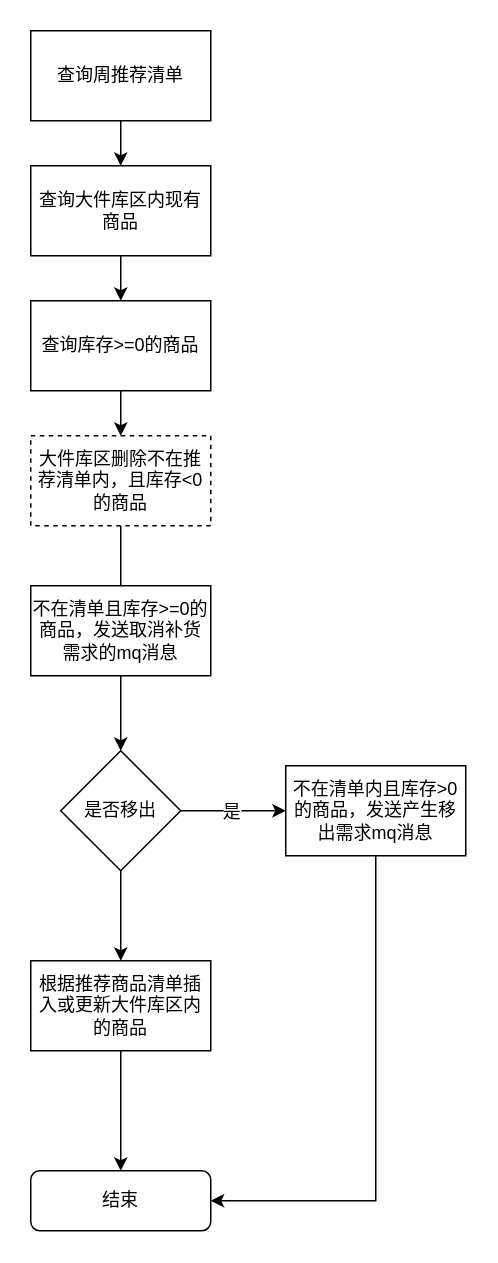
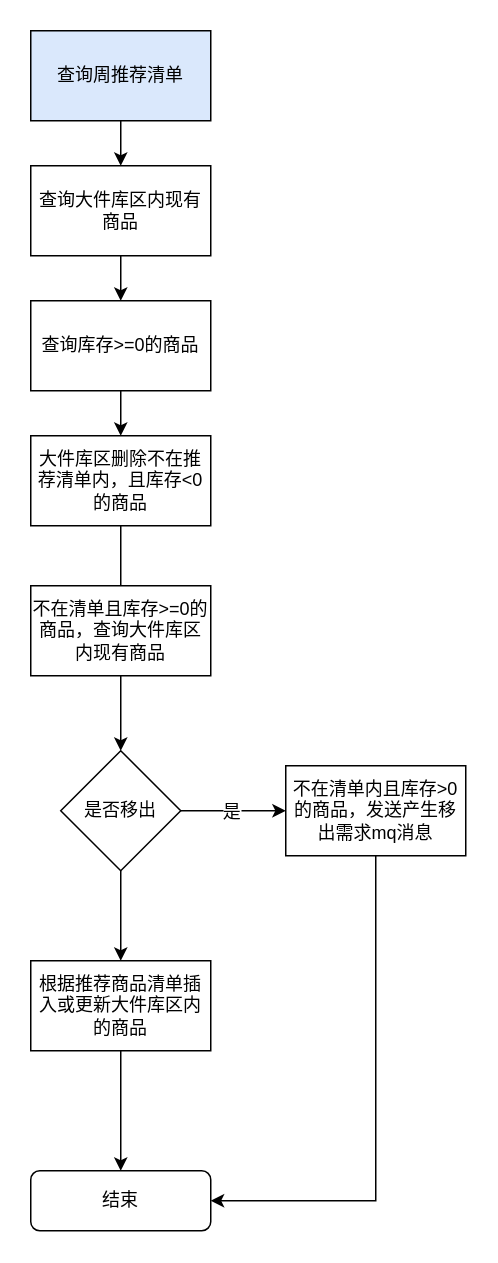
(121, 76) -> (121, 76)
(121, 481) -> (121, 481)
(121, 631) -> (121, 631)
